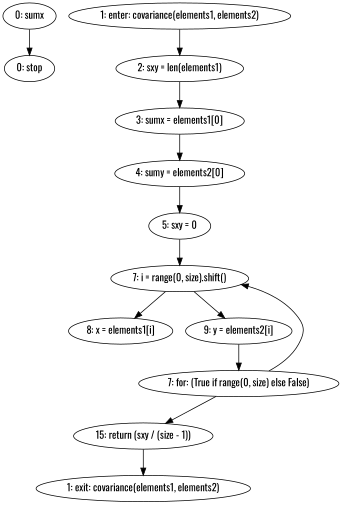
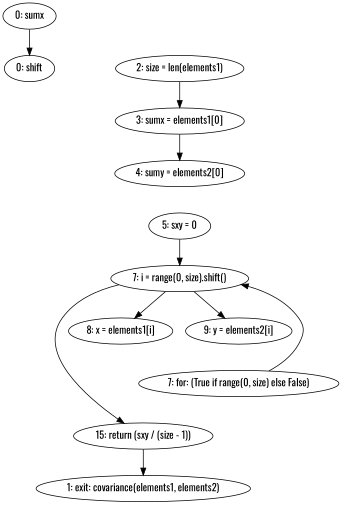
(180, 16) -> none
(30, 69) -> (30, 69)
(180, 69) -> (180, 69)
(180, 196) -> none
(239, 354) -> none
(194, 408) -> (56, 347)
